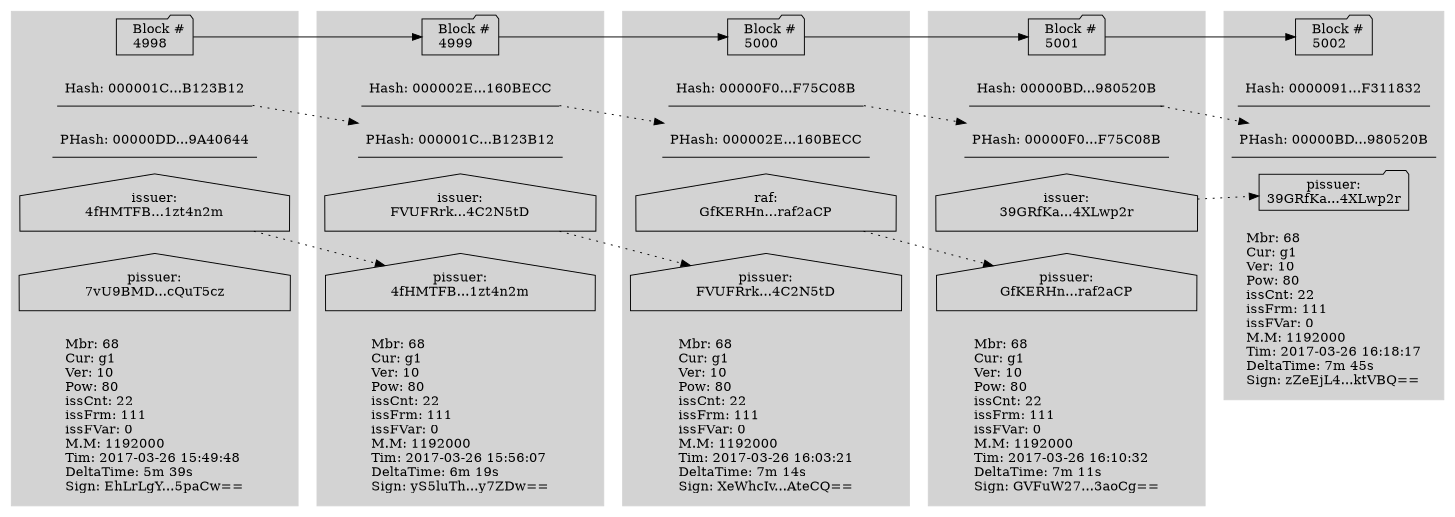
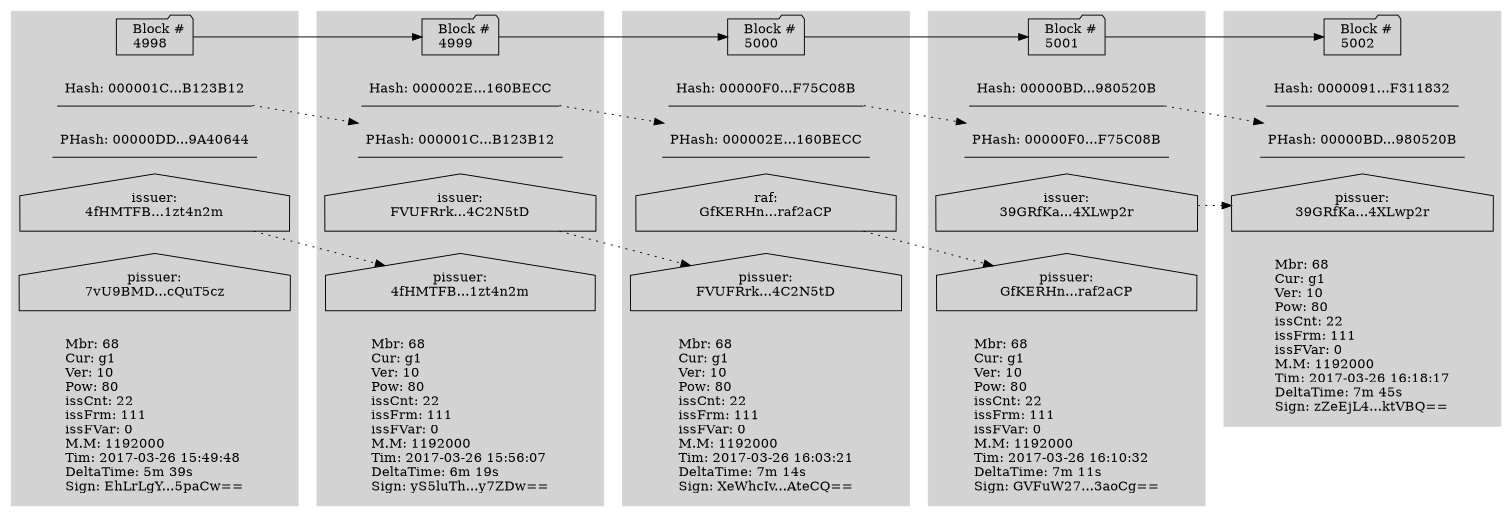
(1334, 192) -> (1362, 206)
